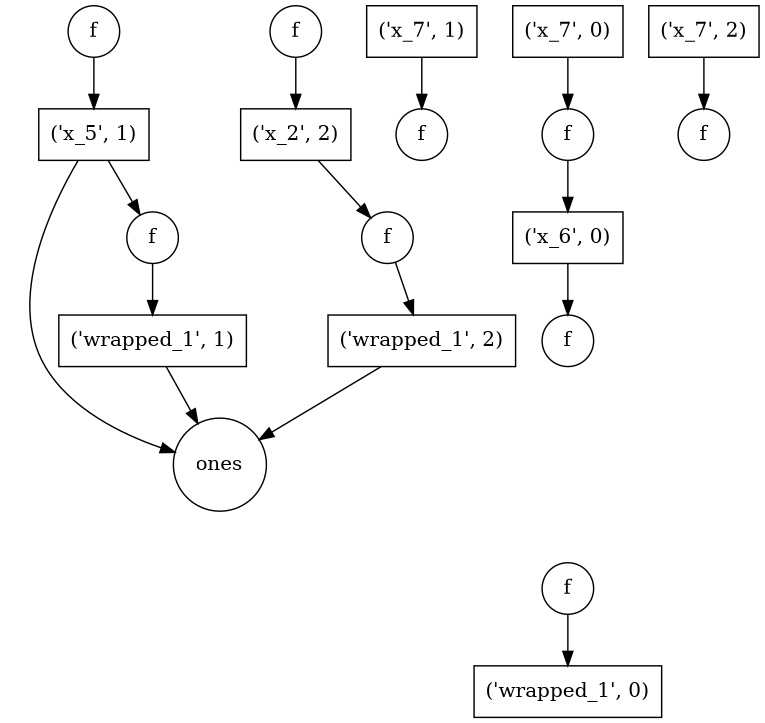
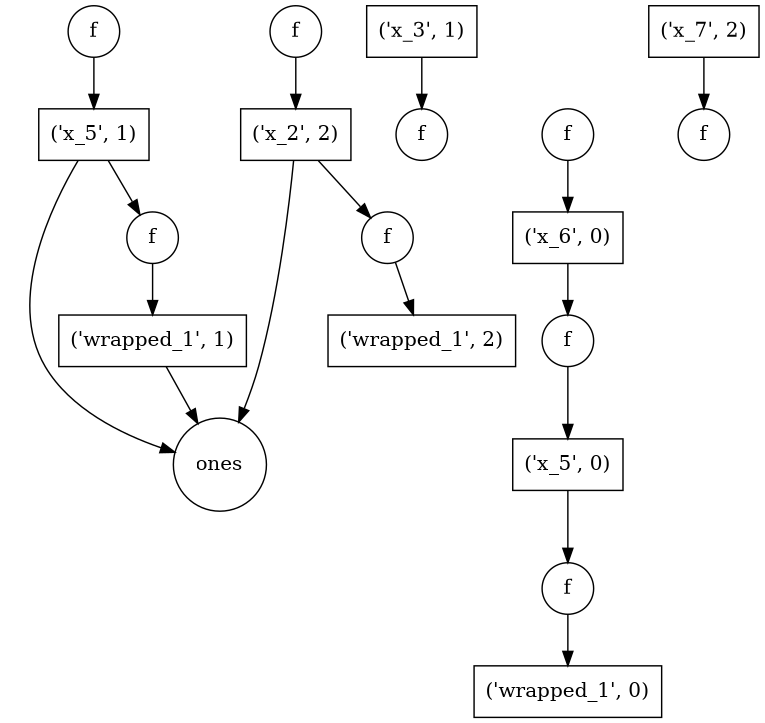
(422, 32) -> (422, 32)
(568, 32) -> none
(326, 399) -> (276, 286)
none -> (568, 465)
